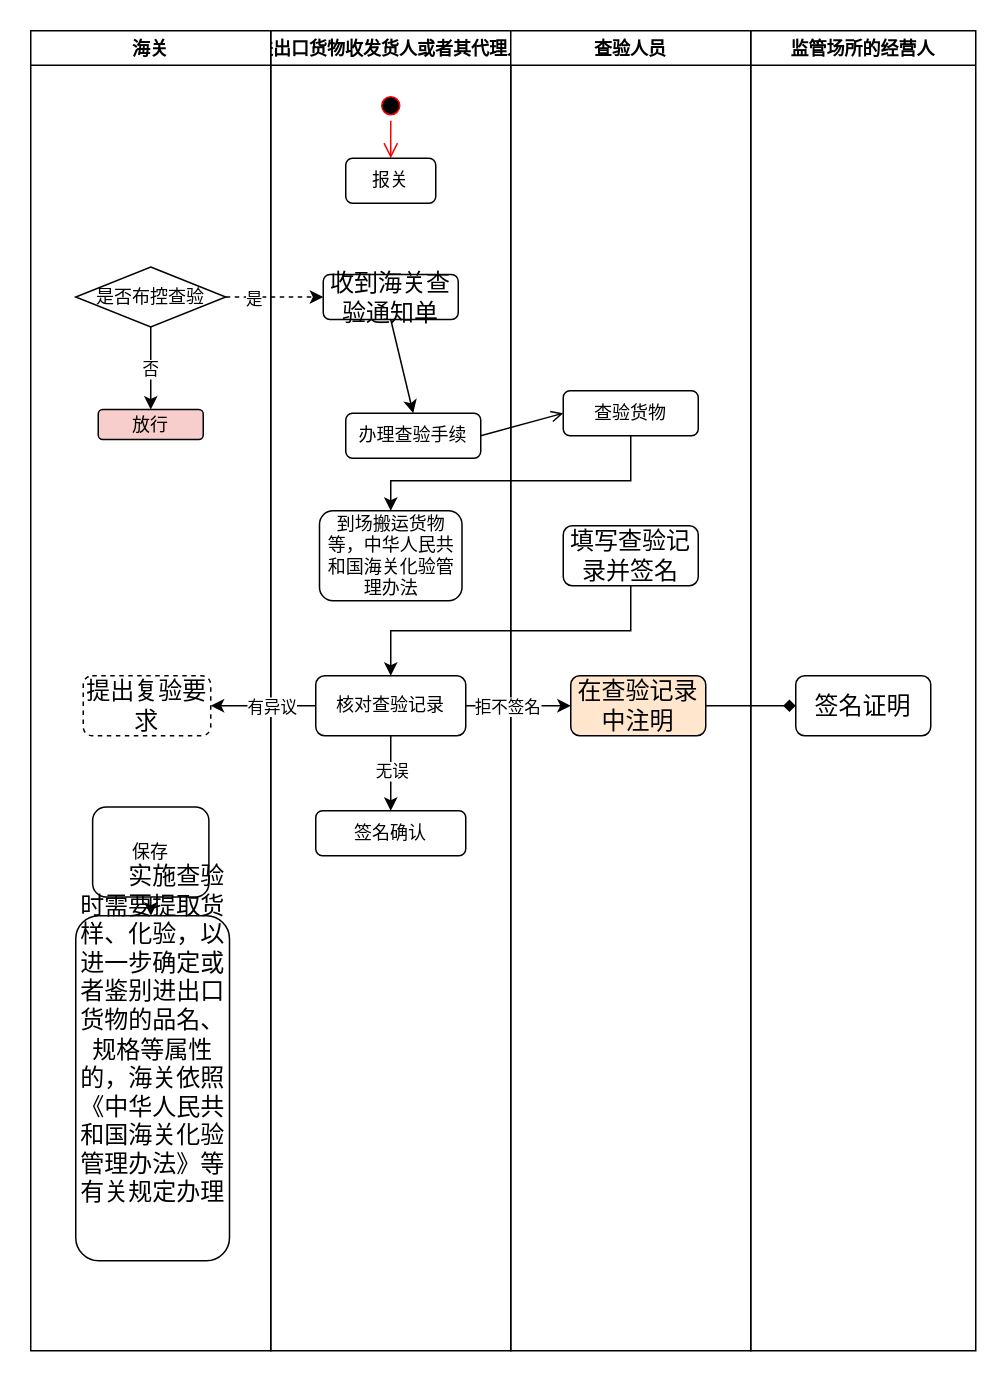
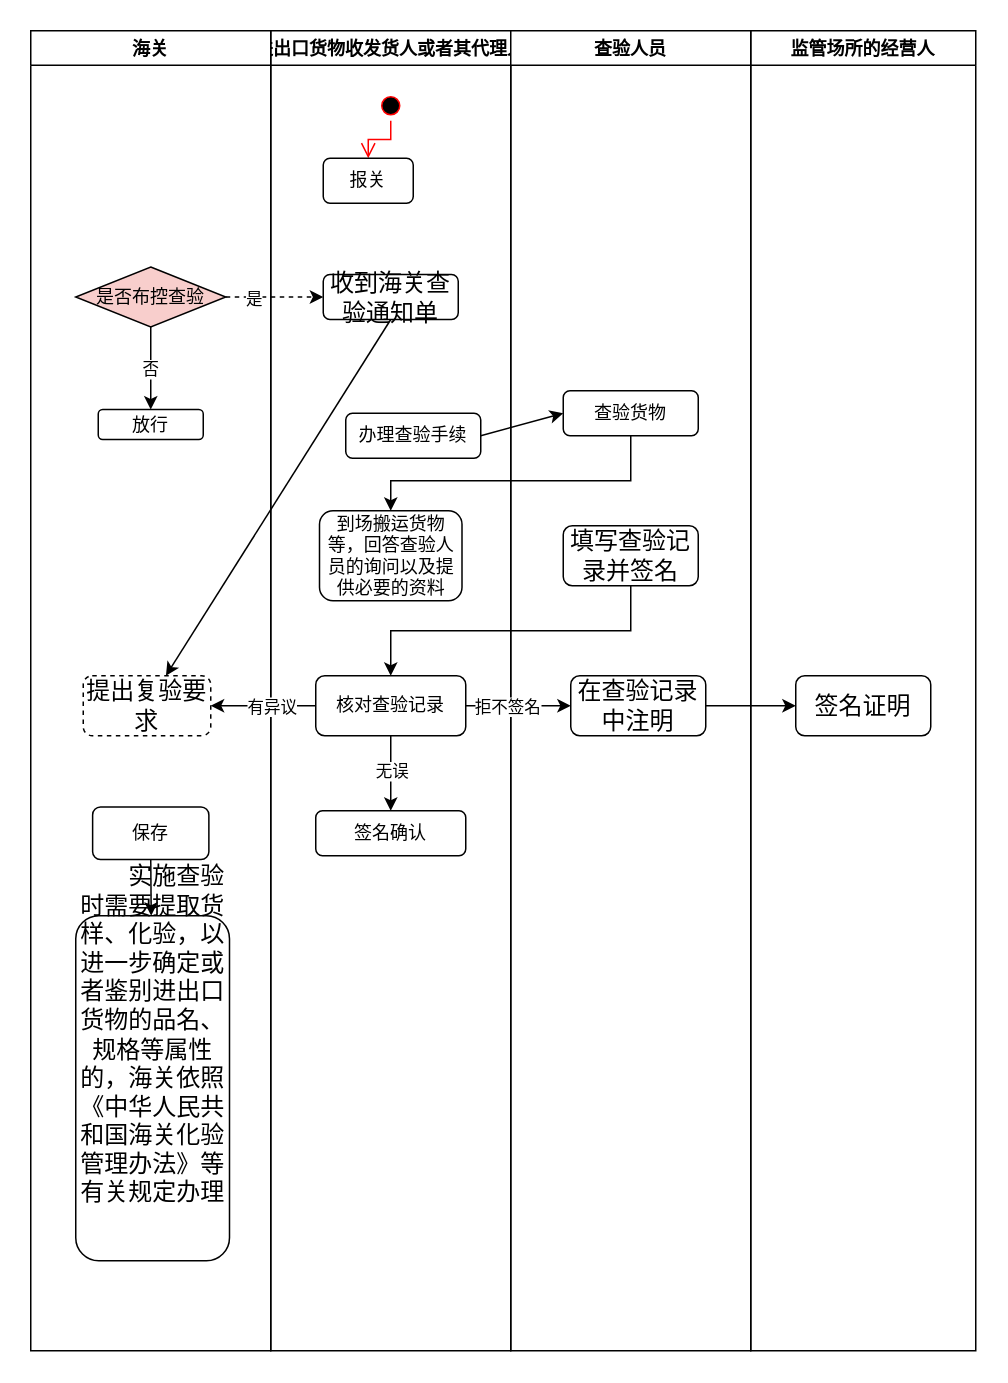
(391, 181) -> (368, 181)
(151, 297) -> (151, 297)
(401, 362) -> (332, 413)
(555, 415) -> (552, 416)
(151, 425) -> (151, 425)
(392, 556) -> (392, 556)
(638, 706) -> (638, 706)
(783, 706) -> (784, 706)
(151, 852) -> (151, 833)
